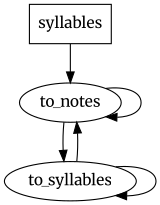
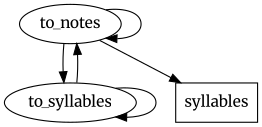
(70, 58) -> (135, 59)
